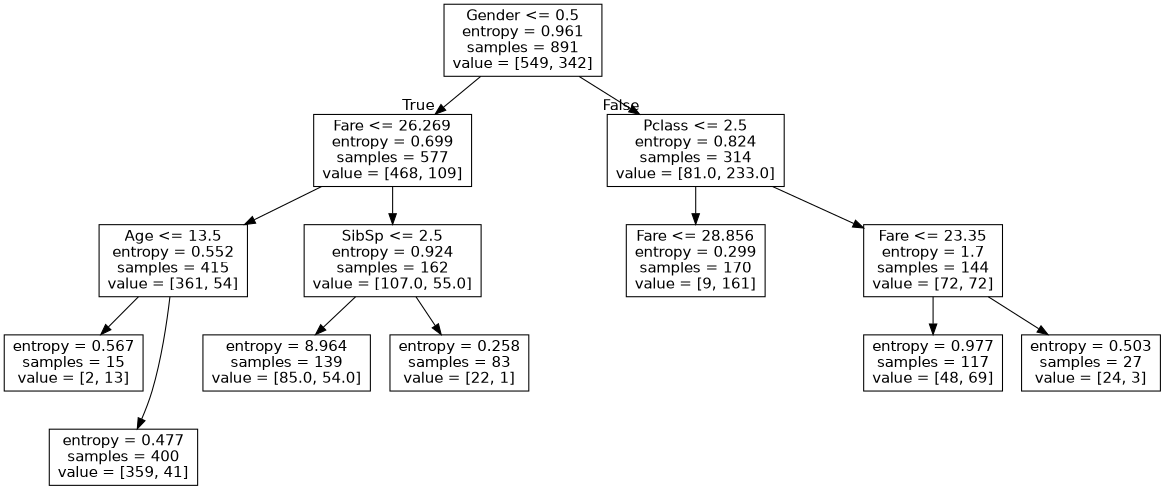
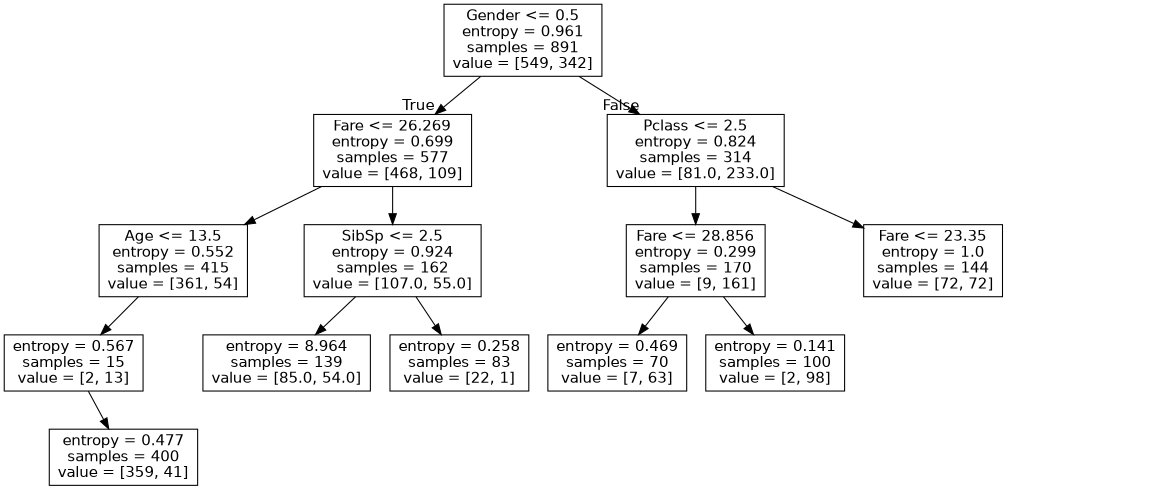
(933, 261) -> (933, 261)
(160, 359) -> (96, 405)
none -> (617, 363)
none -> (775, 363)
(933, 363) -> none
(1091, 363) -> none
